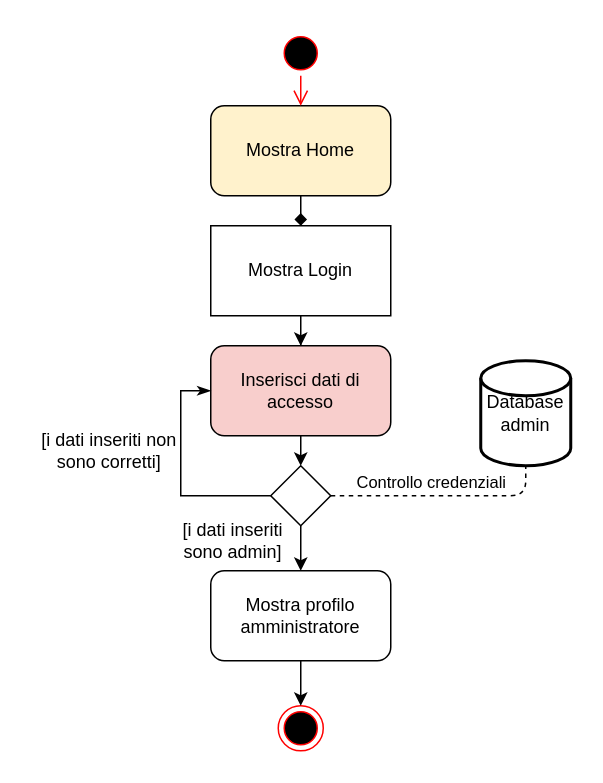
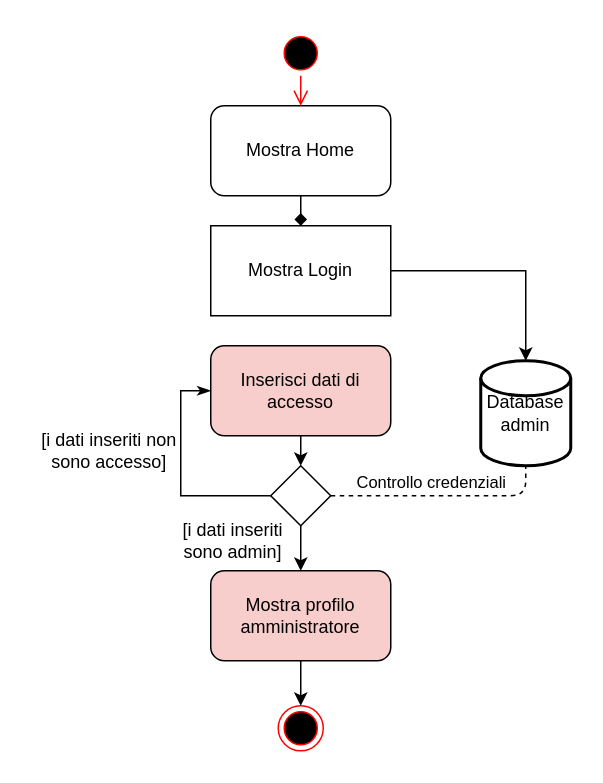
(301, 151) -> (301, 151)
(301, 336) -> (498, 271)
(110, 451) -> (110, 451)
(301, 616) -> (301, 616)
